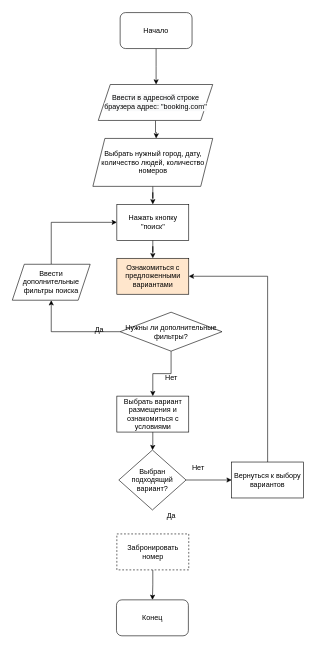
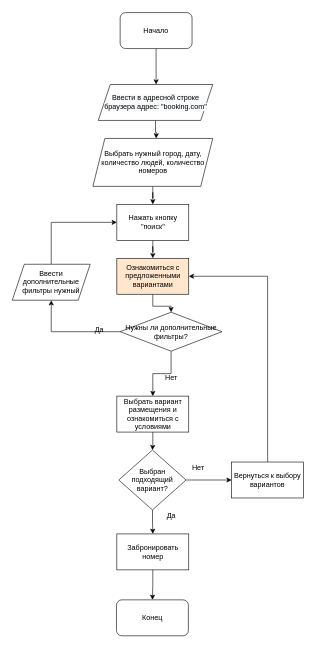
(51, 282) -> (51, 282)
none -> (170, 306)
none -> (153, 520)
(153, 552) -> (153, 552)
